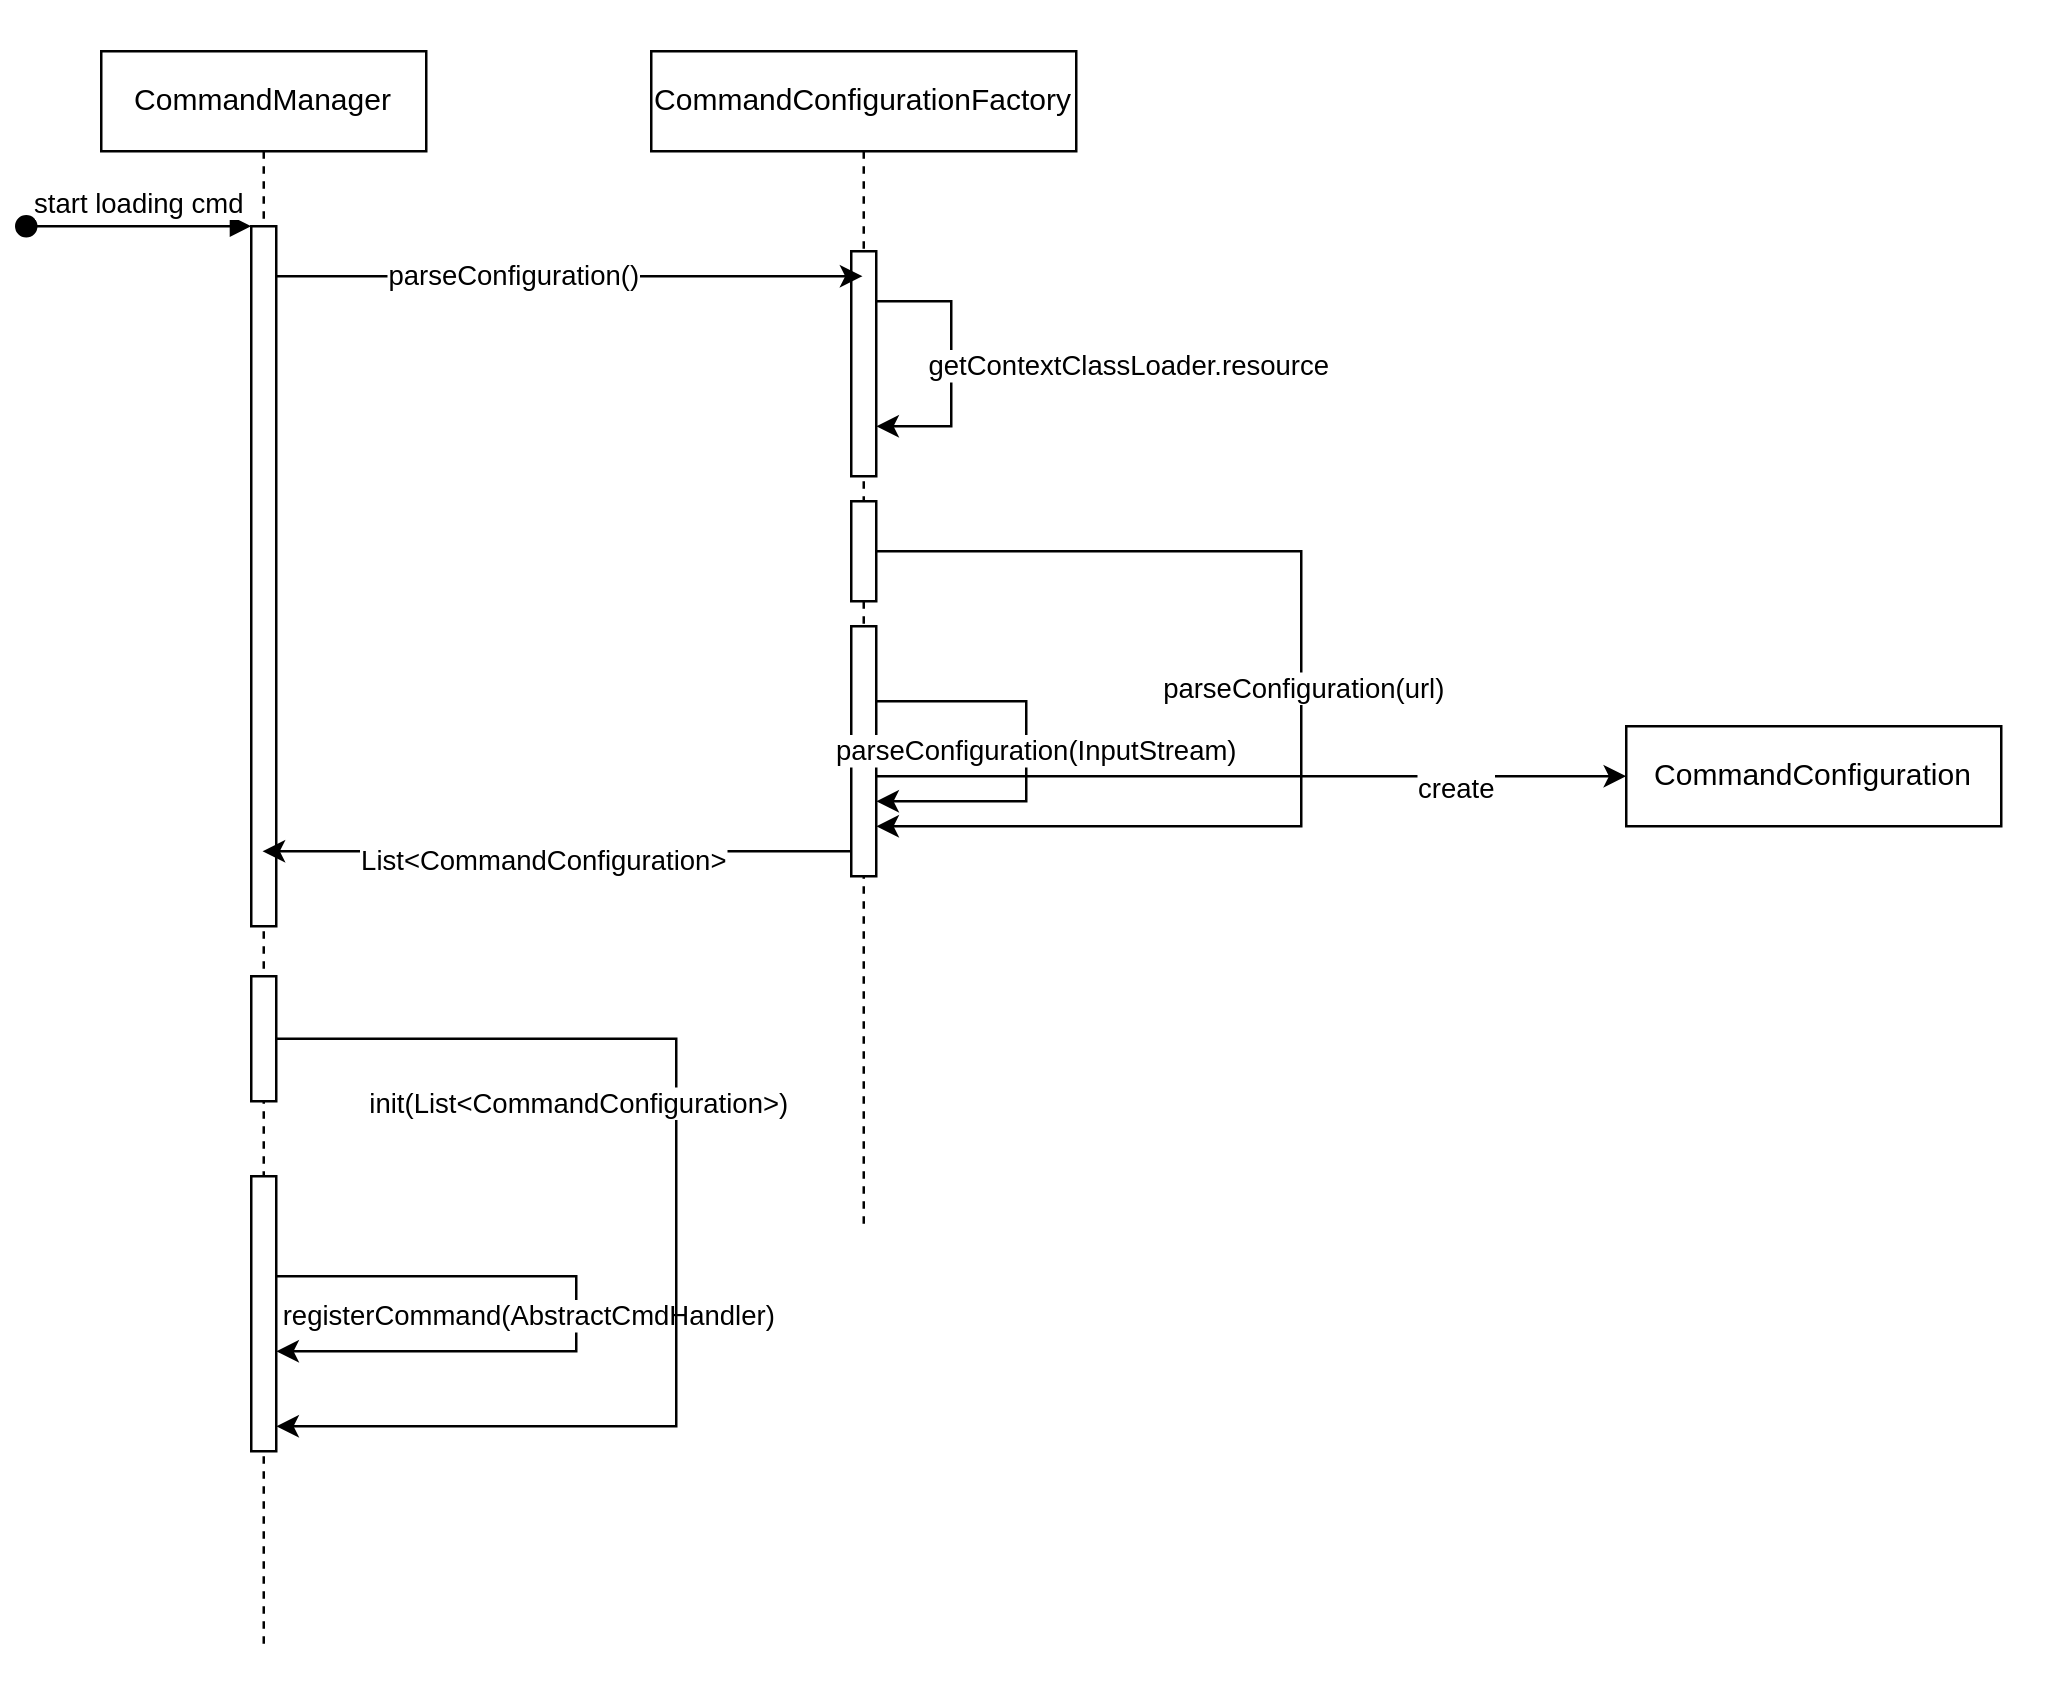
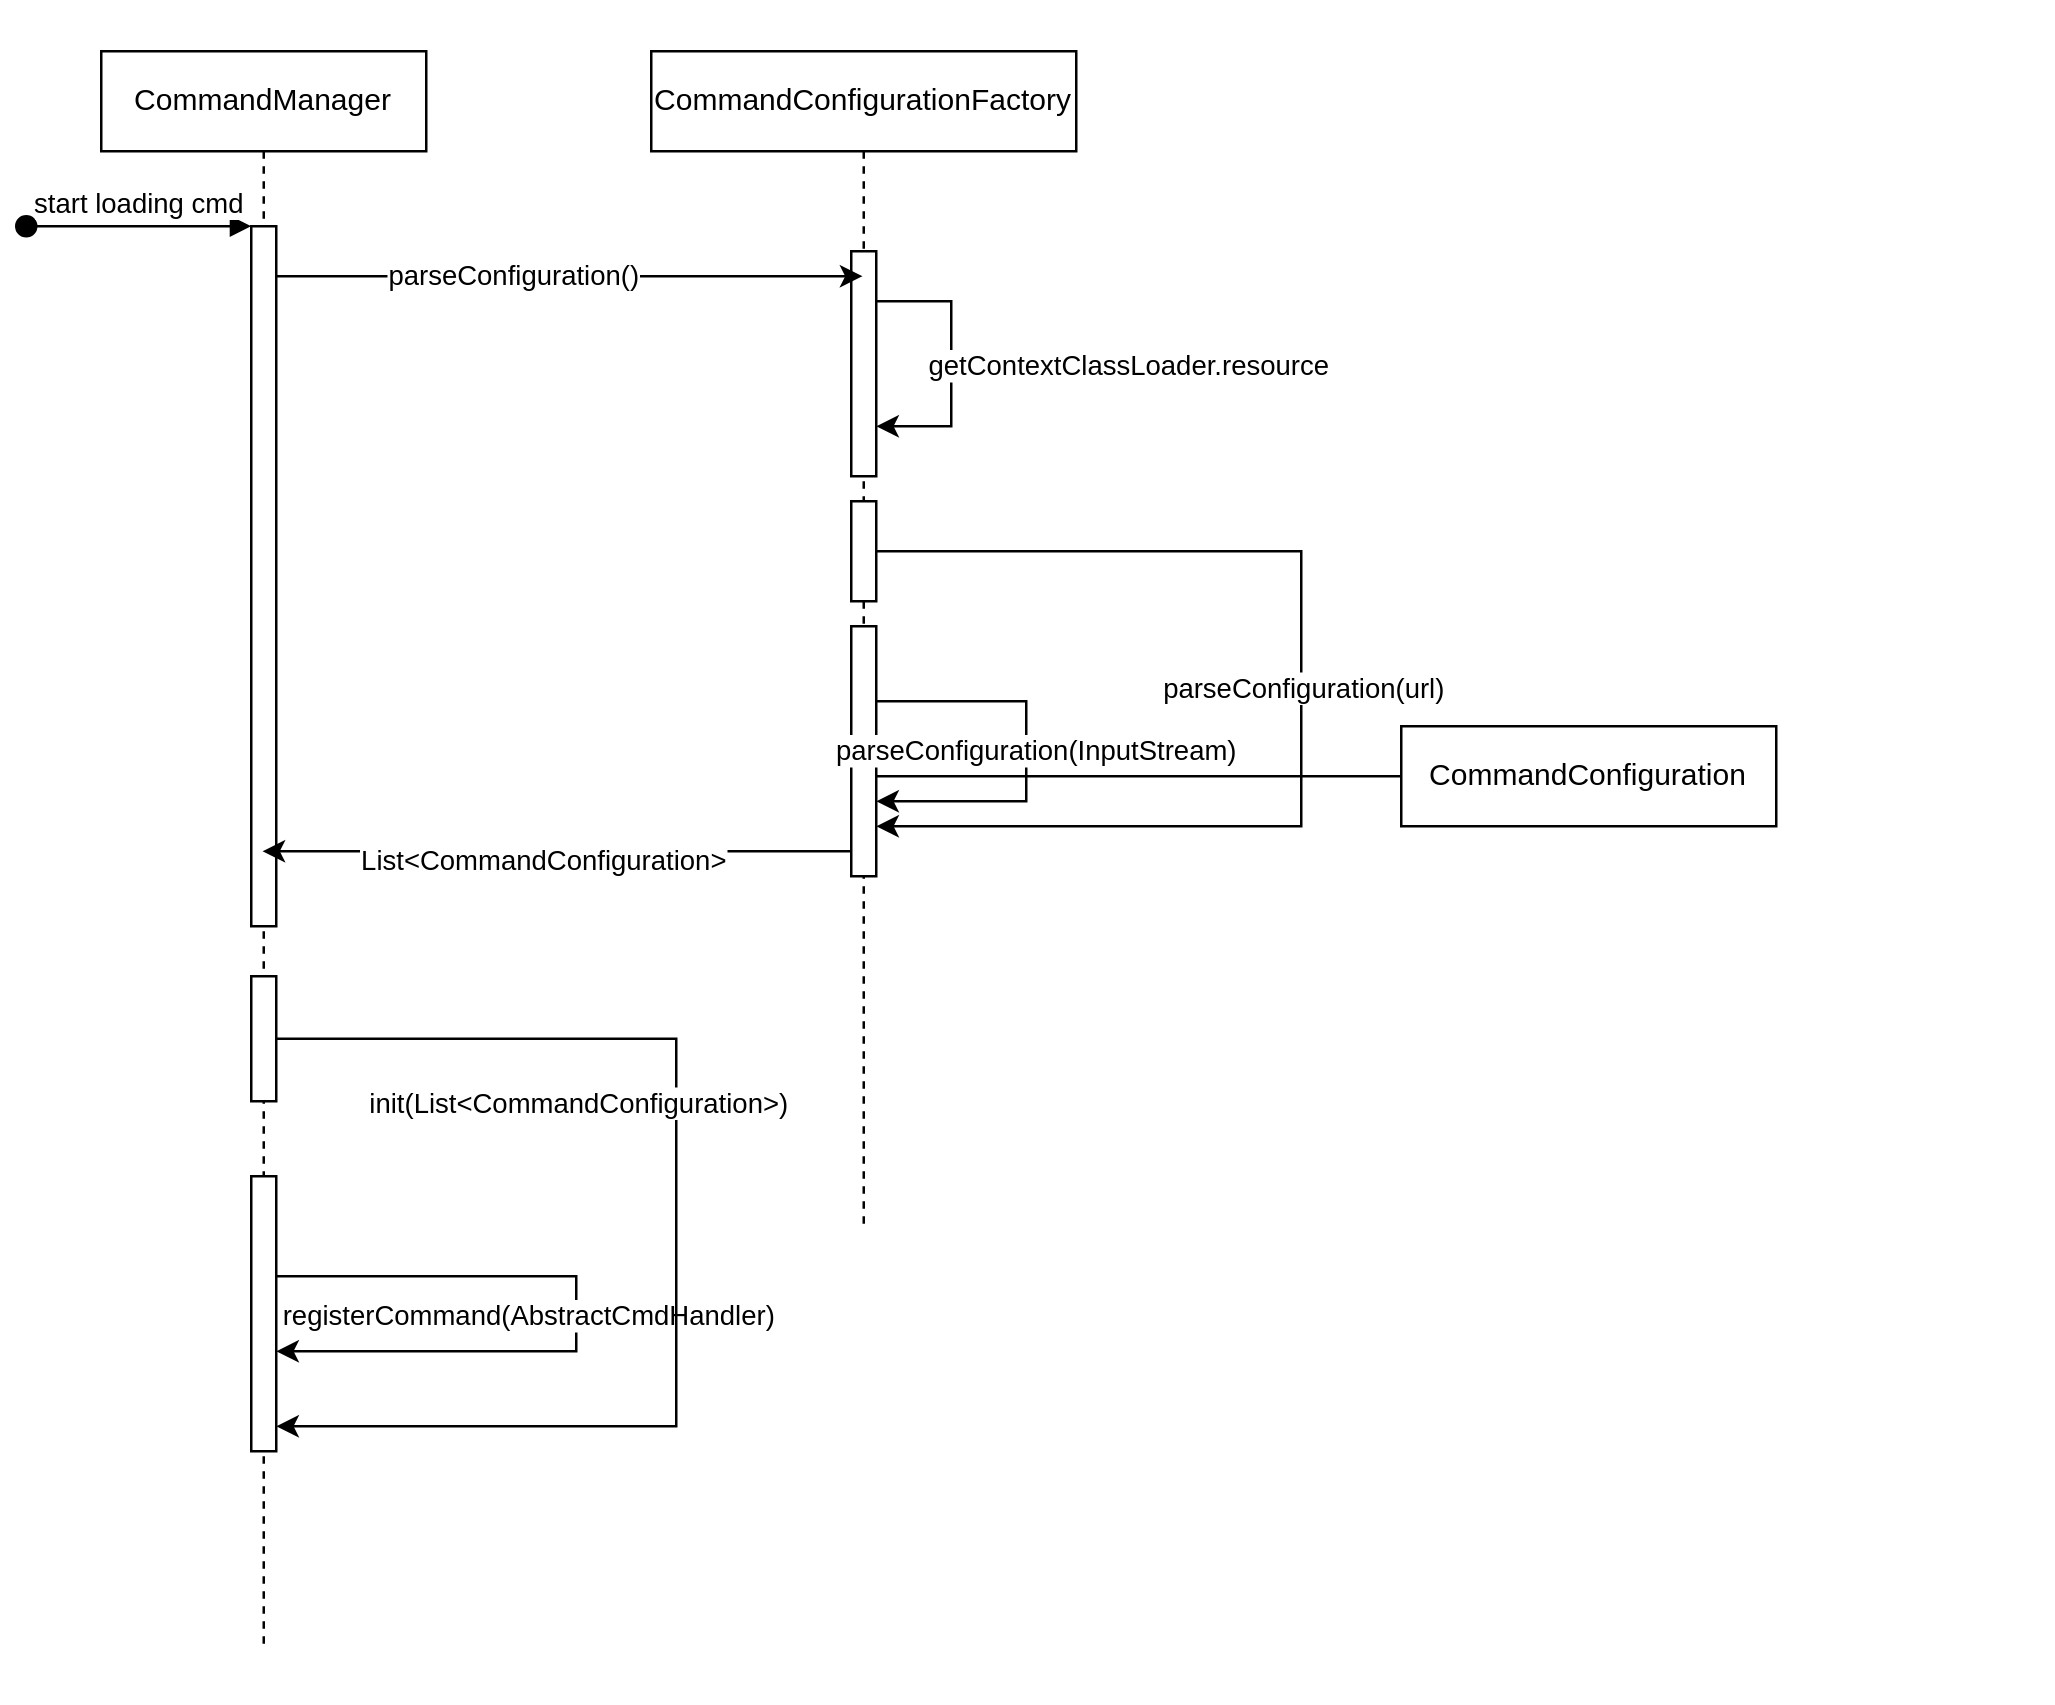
(1814, 776) -> (1589, 776)
